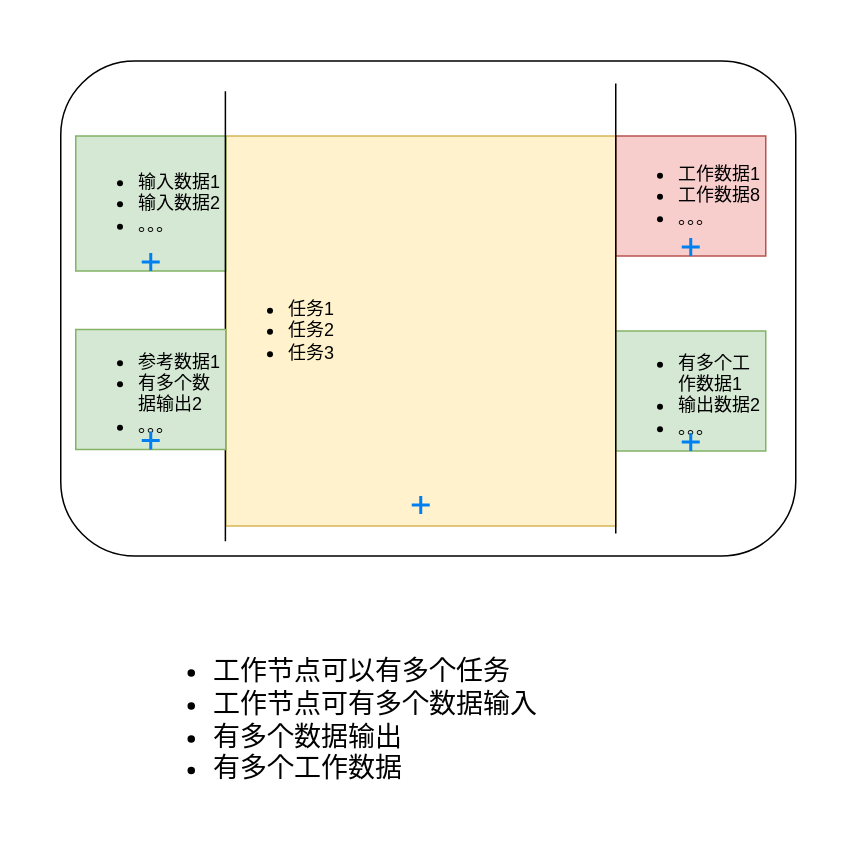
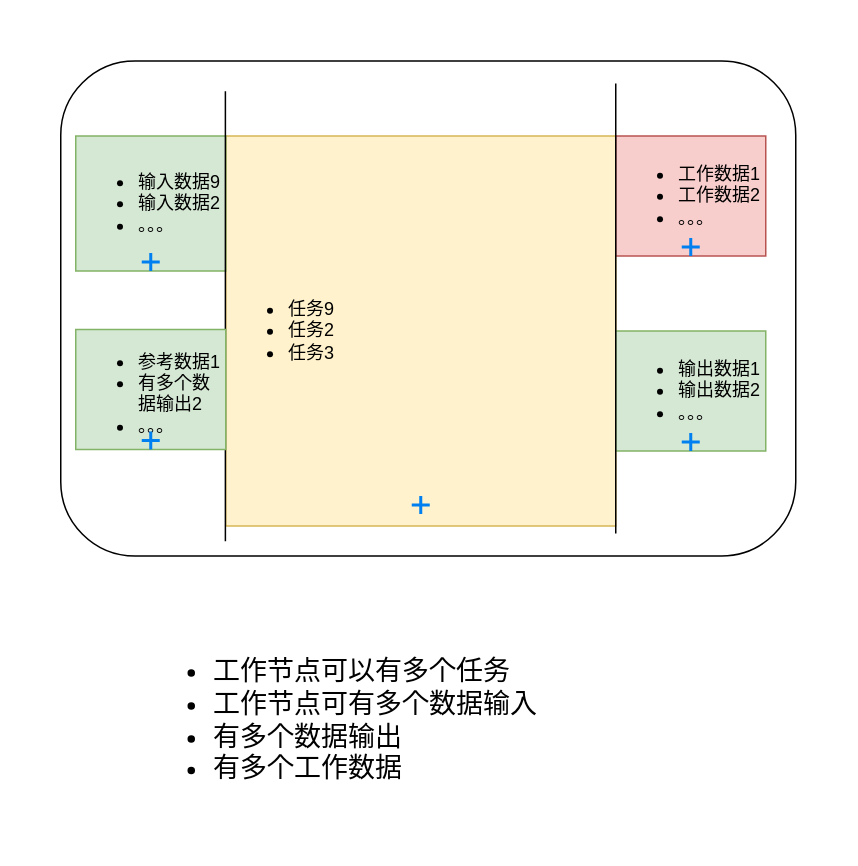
(660, 196) -> (660, 196)
(120, 203) -> (120, 203)
(252, 331) -> (252, 331)
(687, 391) -> (660, 391)
